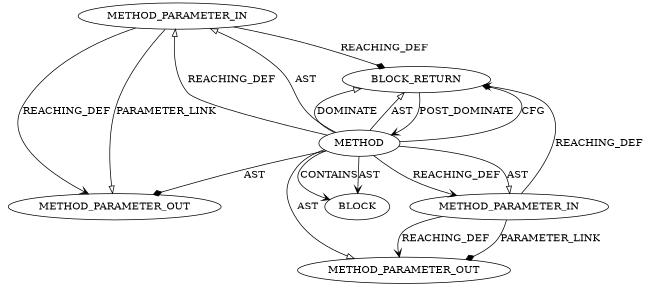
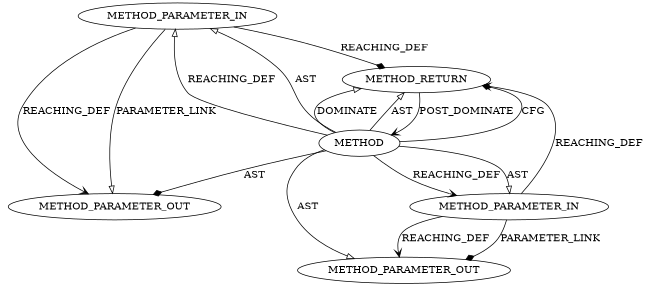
(416, 80) -> (416, 80)
(357, 207) -> none
